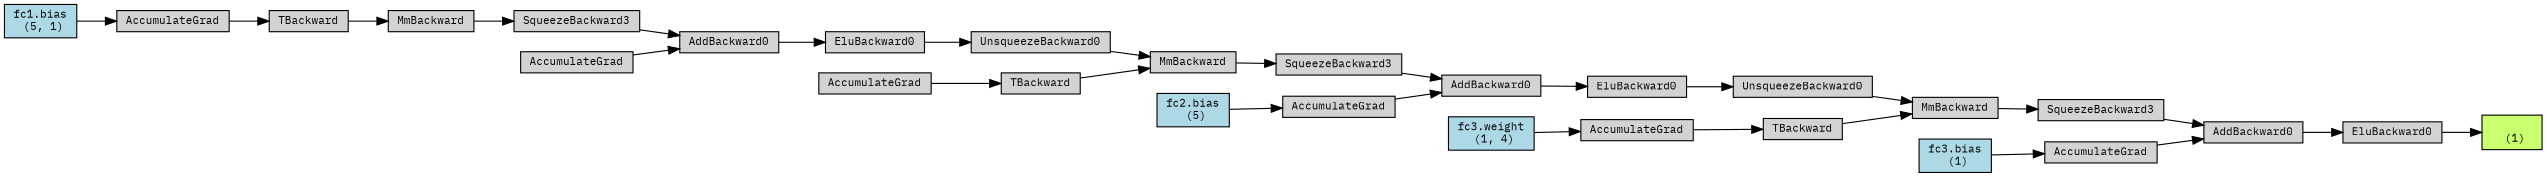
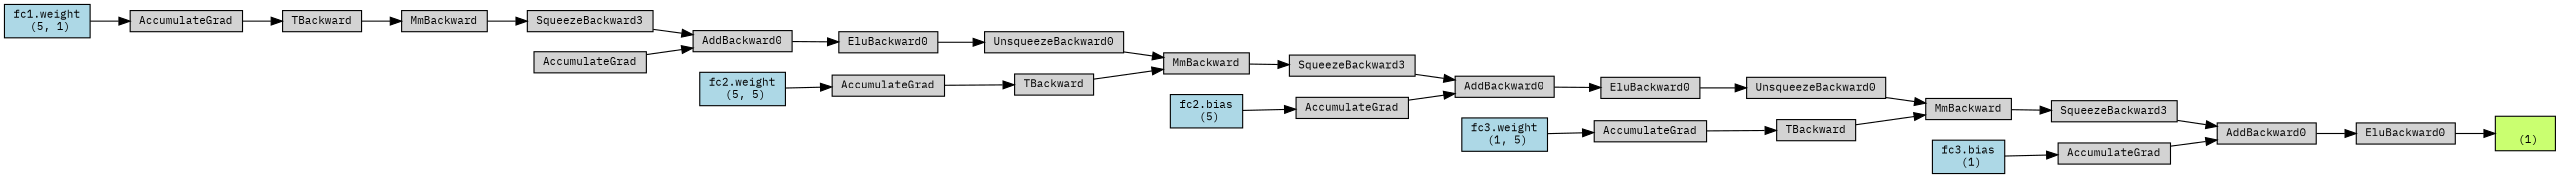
(41, 21) -> (47, 21)
none -> (743, 89)
(1491, 133) -> (1505, 135)
